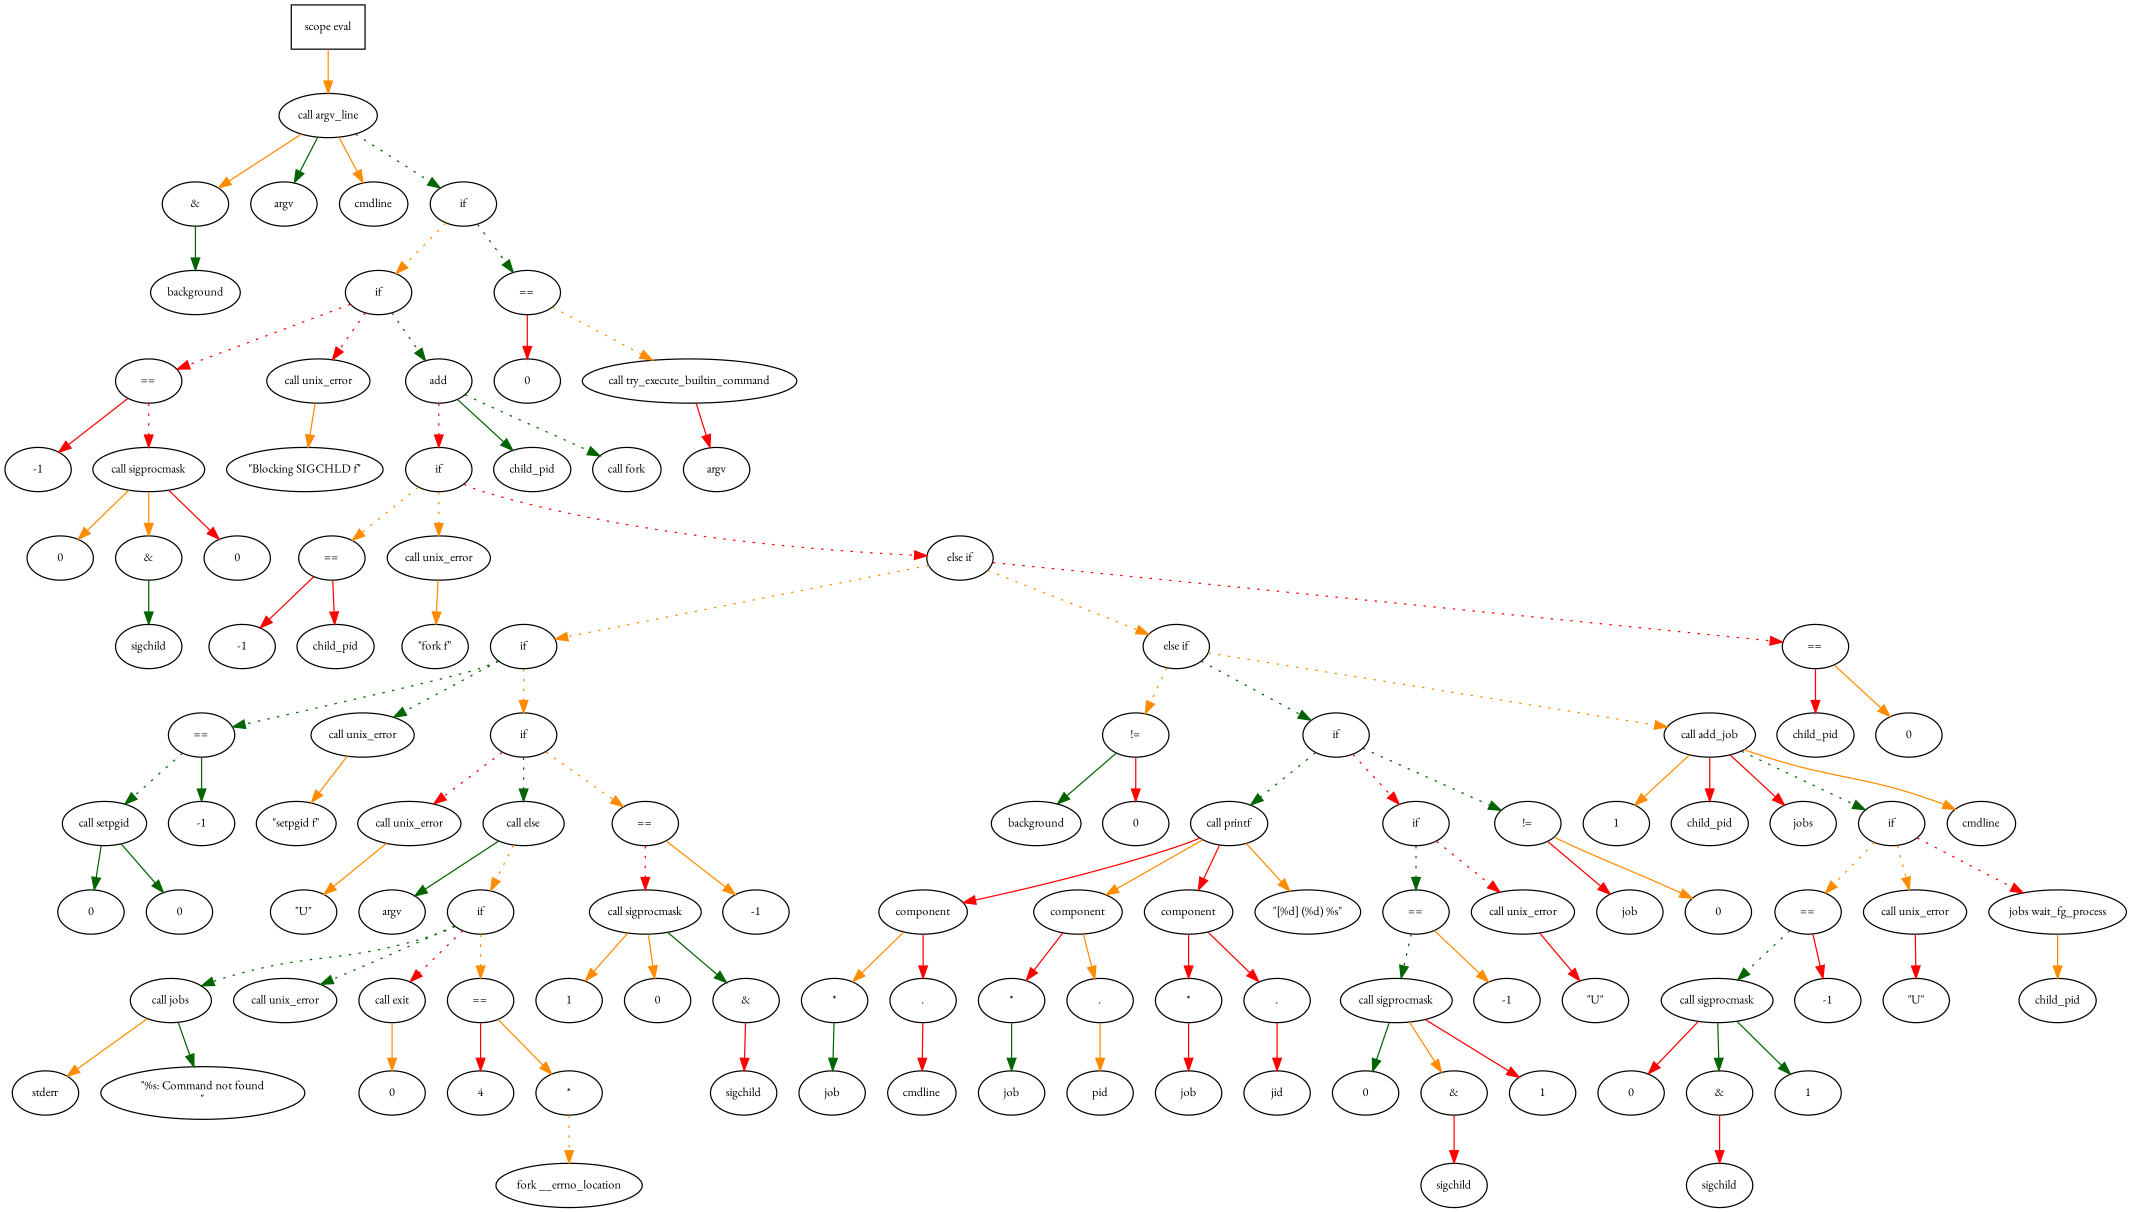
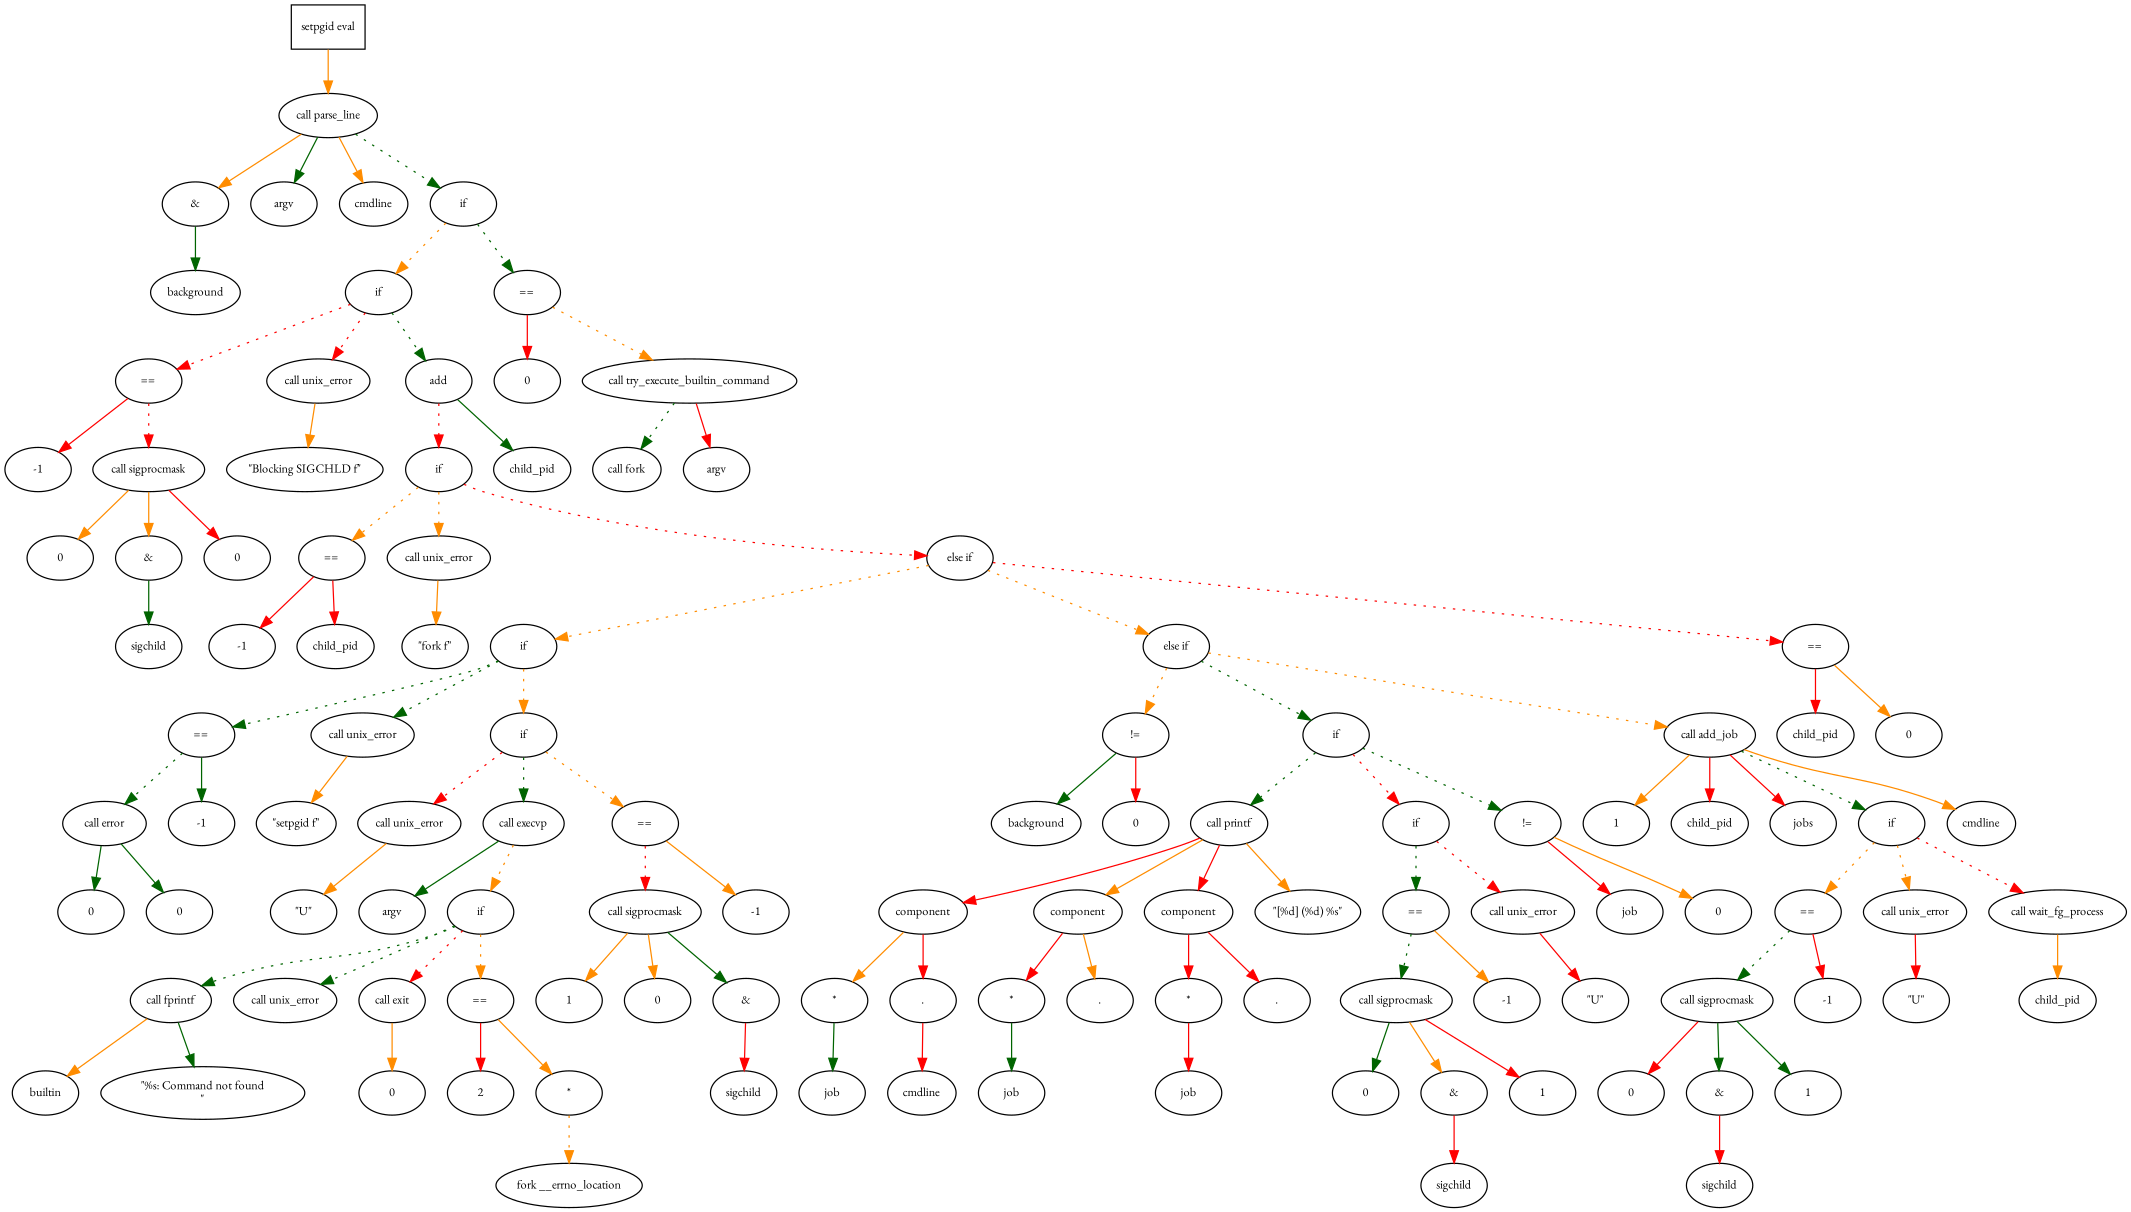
(328, 27) -> (328, 27)
(328, 116) -> (328, 116)
(527, 423) -> (661, 421)
(104, 824) -> (104, 824)
(524, 824) -> (524, 824)
(2058, 912) -> (2058, 912)
(171, 1001) -> (171, 1001)
(45, 1093) -> (45, 1093)
(481, 1093) -> (481, 1093)
(1100, 1093) -> none
(1277, 1093) -> none
